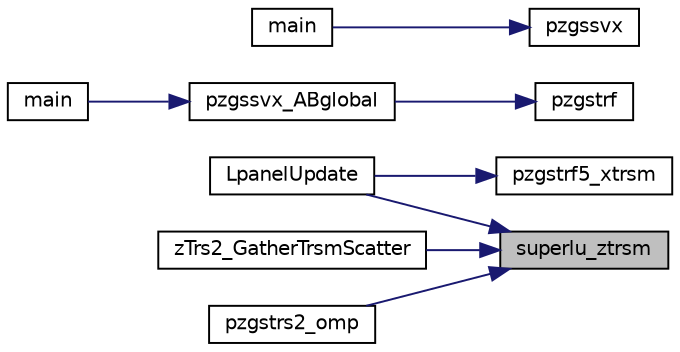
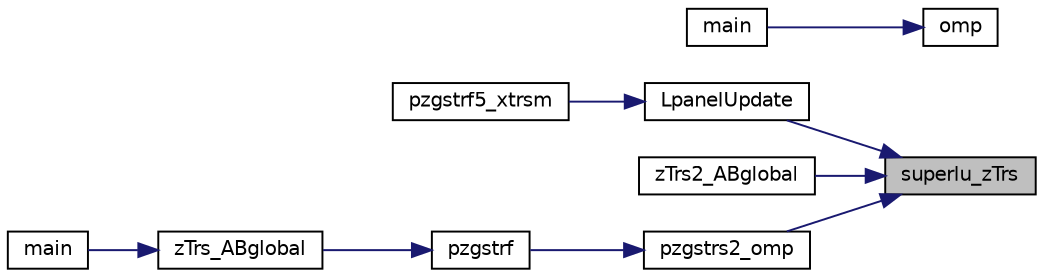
(584, 27) -> (960, 27)
(292, 102) -> (240, 250)
(425, 176) -> (597, 102)
(292, 250) -> (727, 176)
none -> (577, 250)
(584, 250) -> (960, 176)
